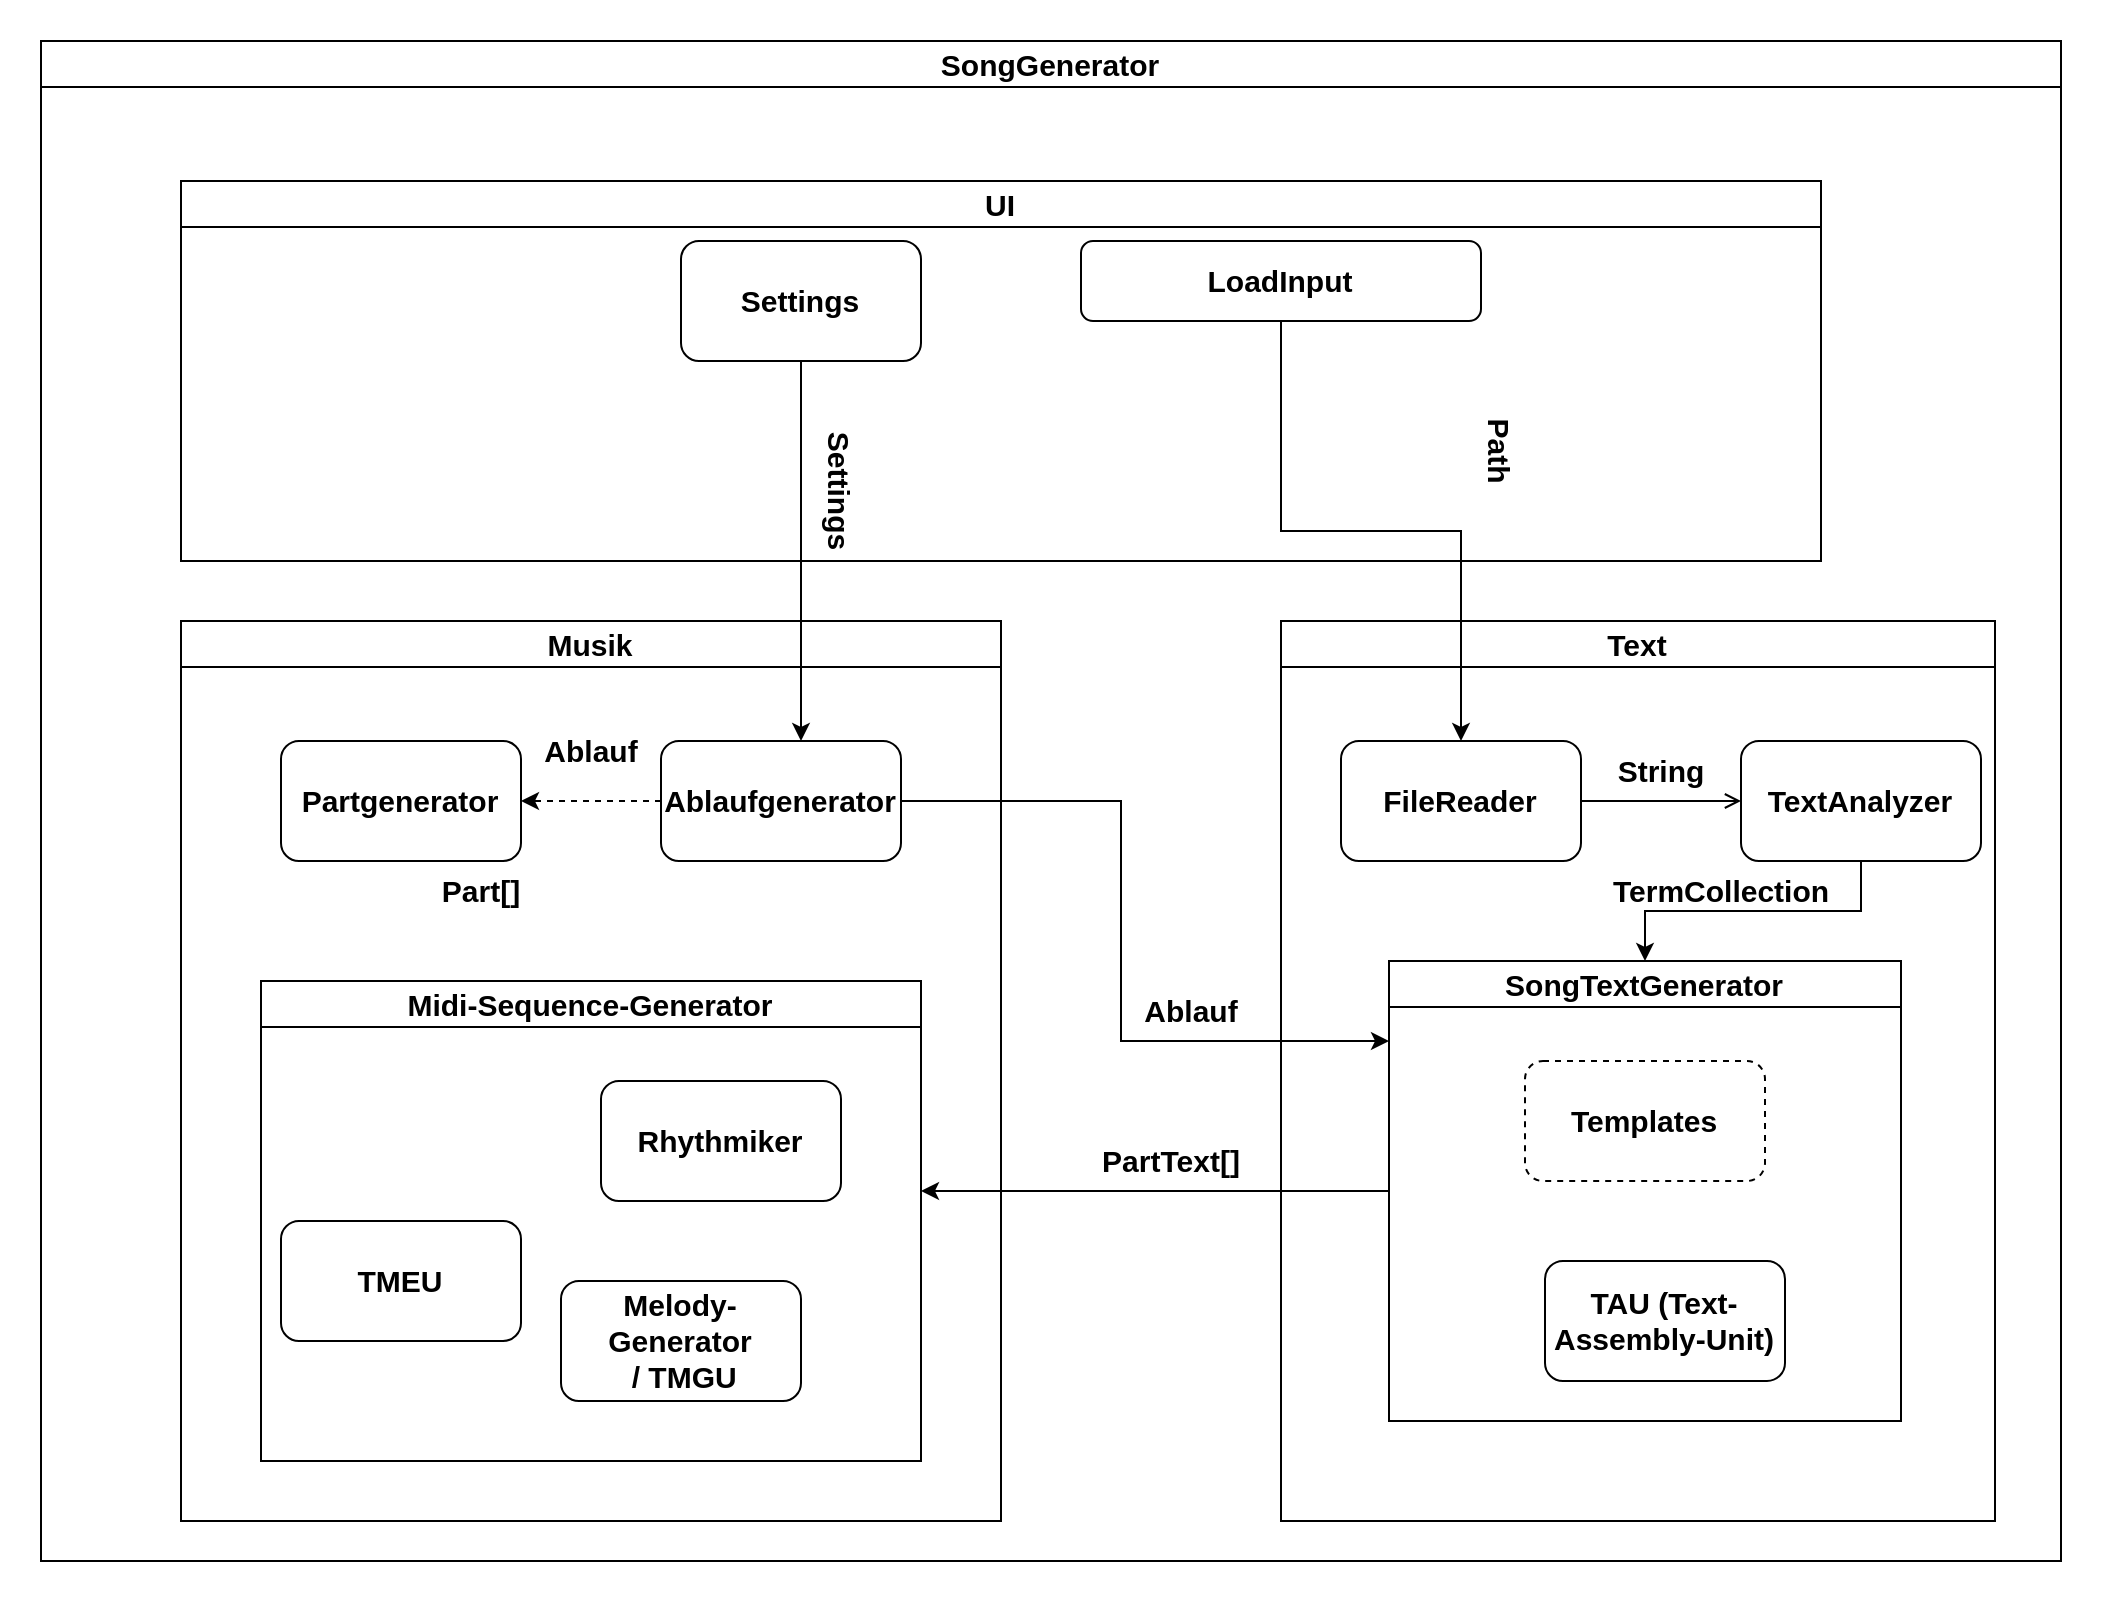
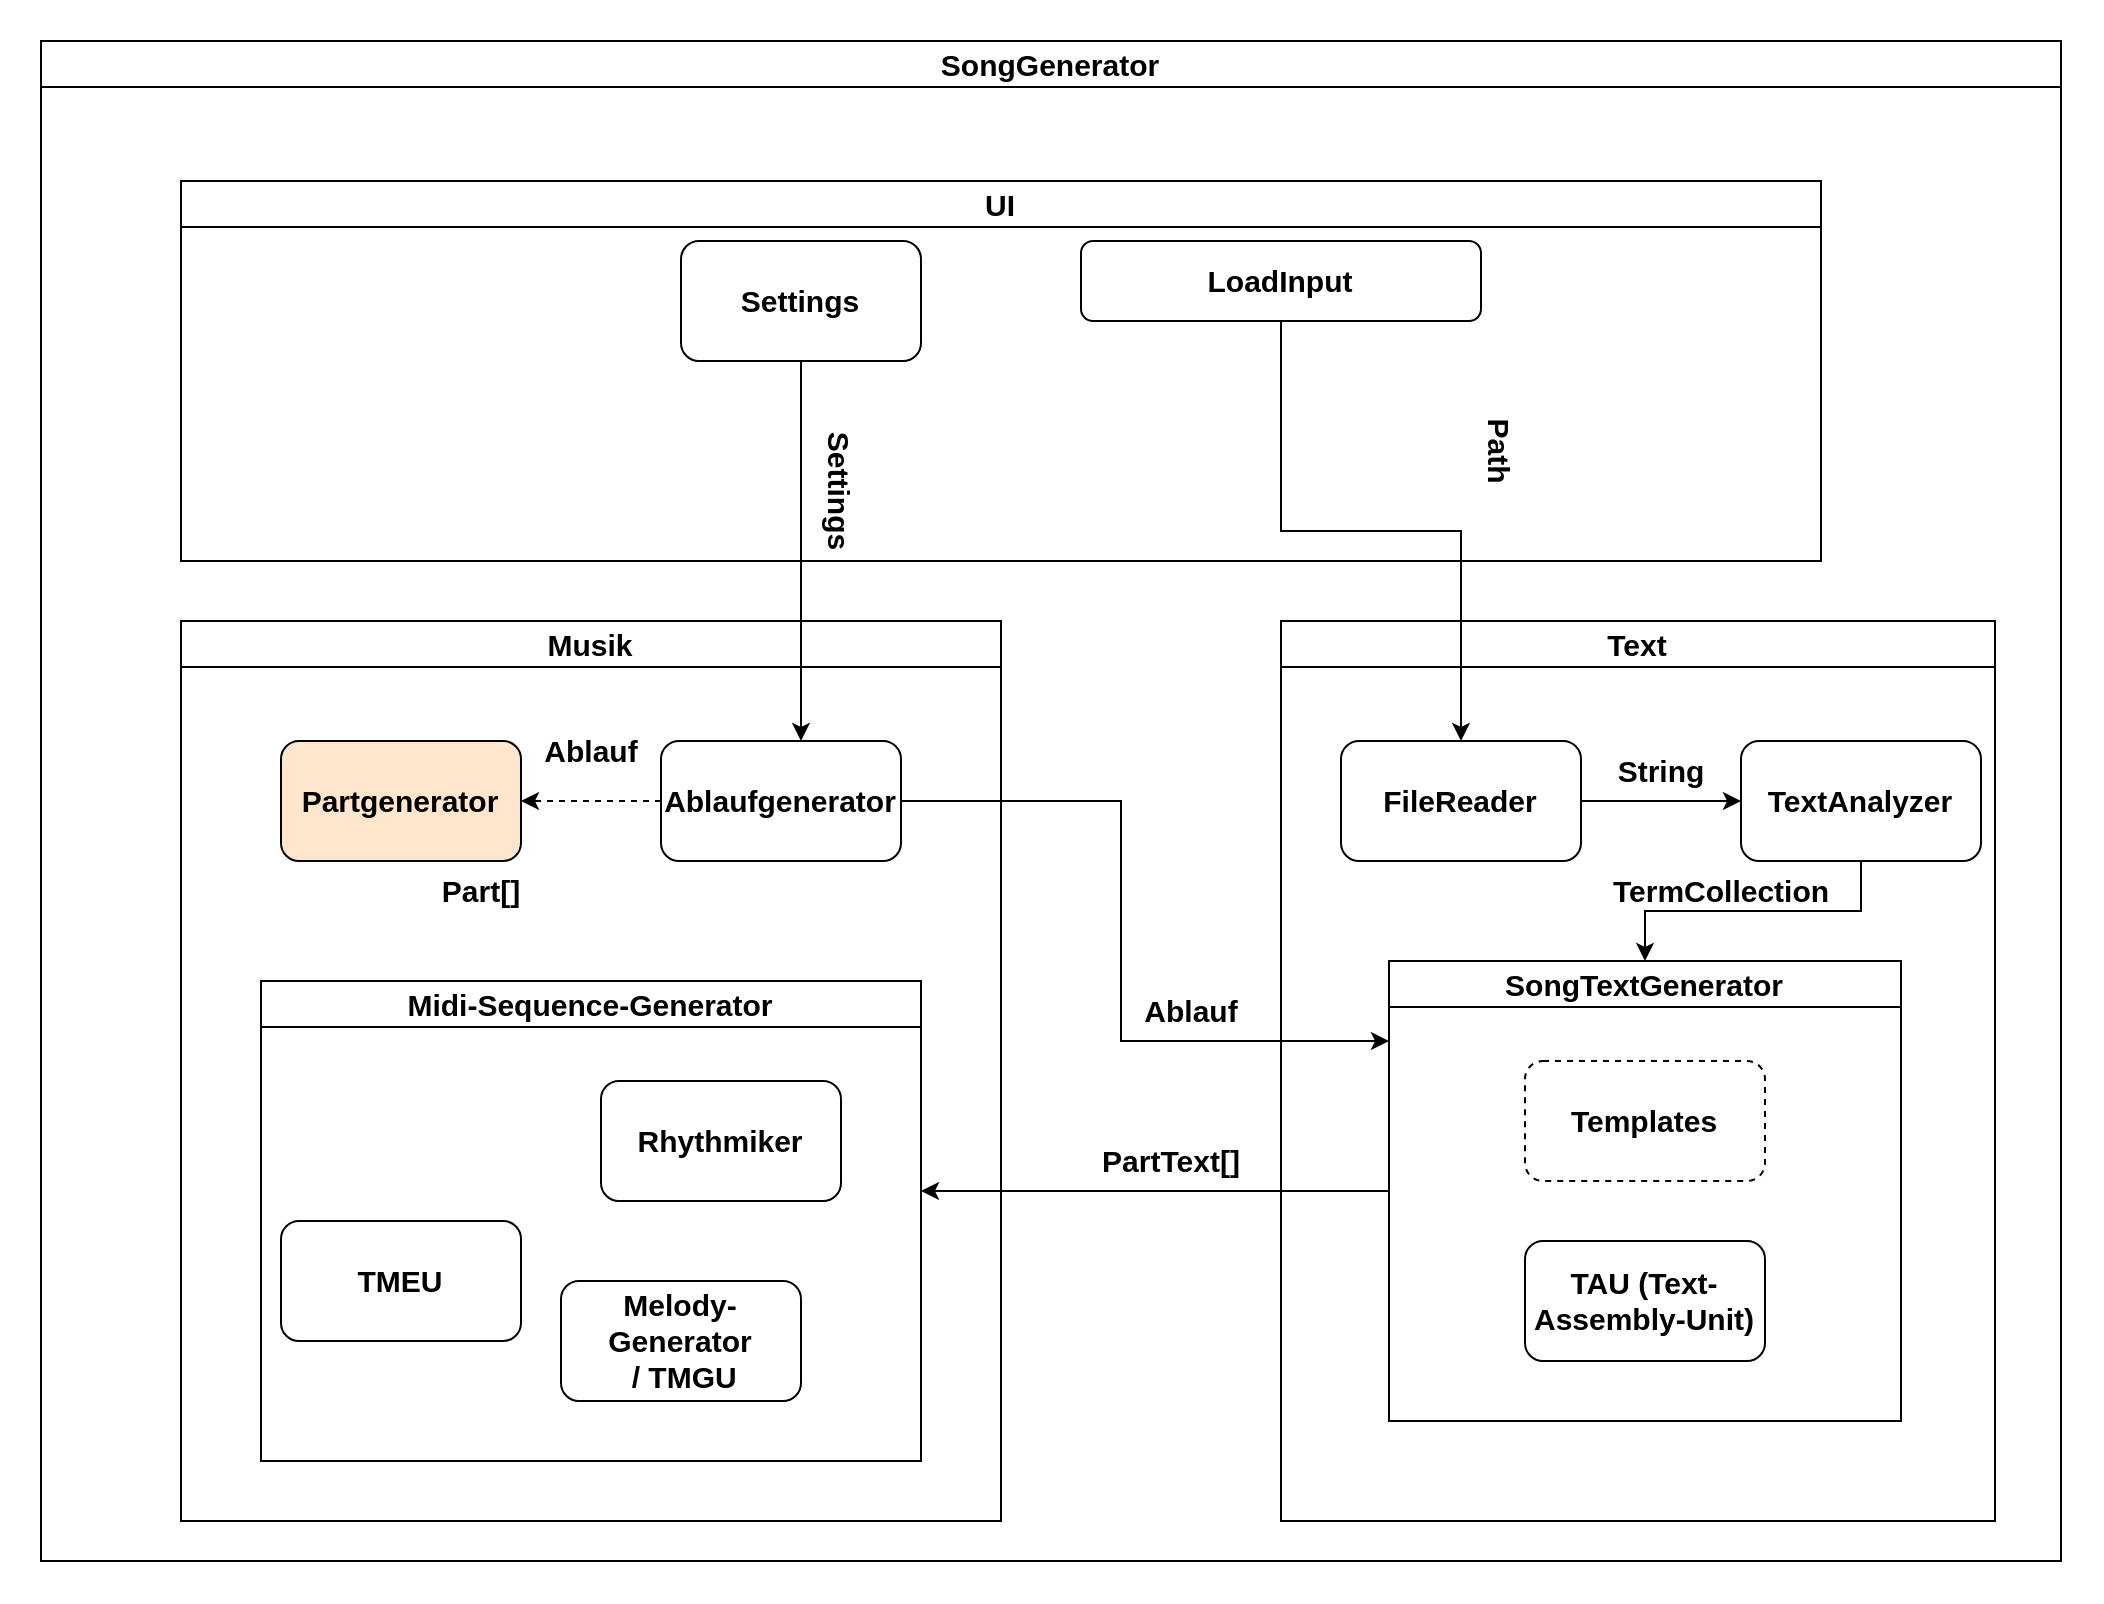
(401, 801) -> (401, 801)
(1728, 801) -> (1726, 801)
(1665, 1321) -> (1645, 1301)
